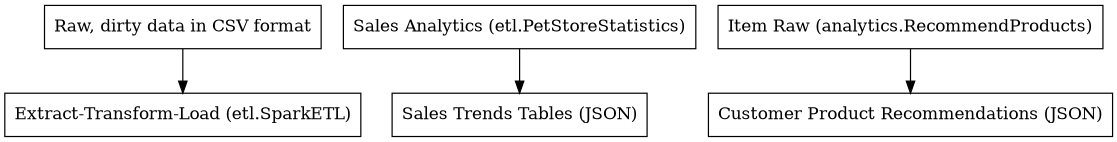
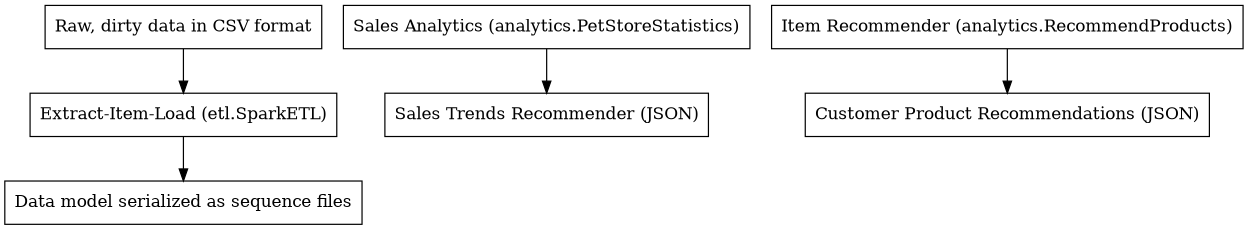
(520, 27) -> (547, 27)
(911, 27) -> (1007, 27)
(183, 115) -> (183, 115)
(520, 115) -> (547, 115)
none -> (183, 203)
